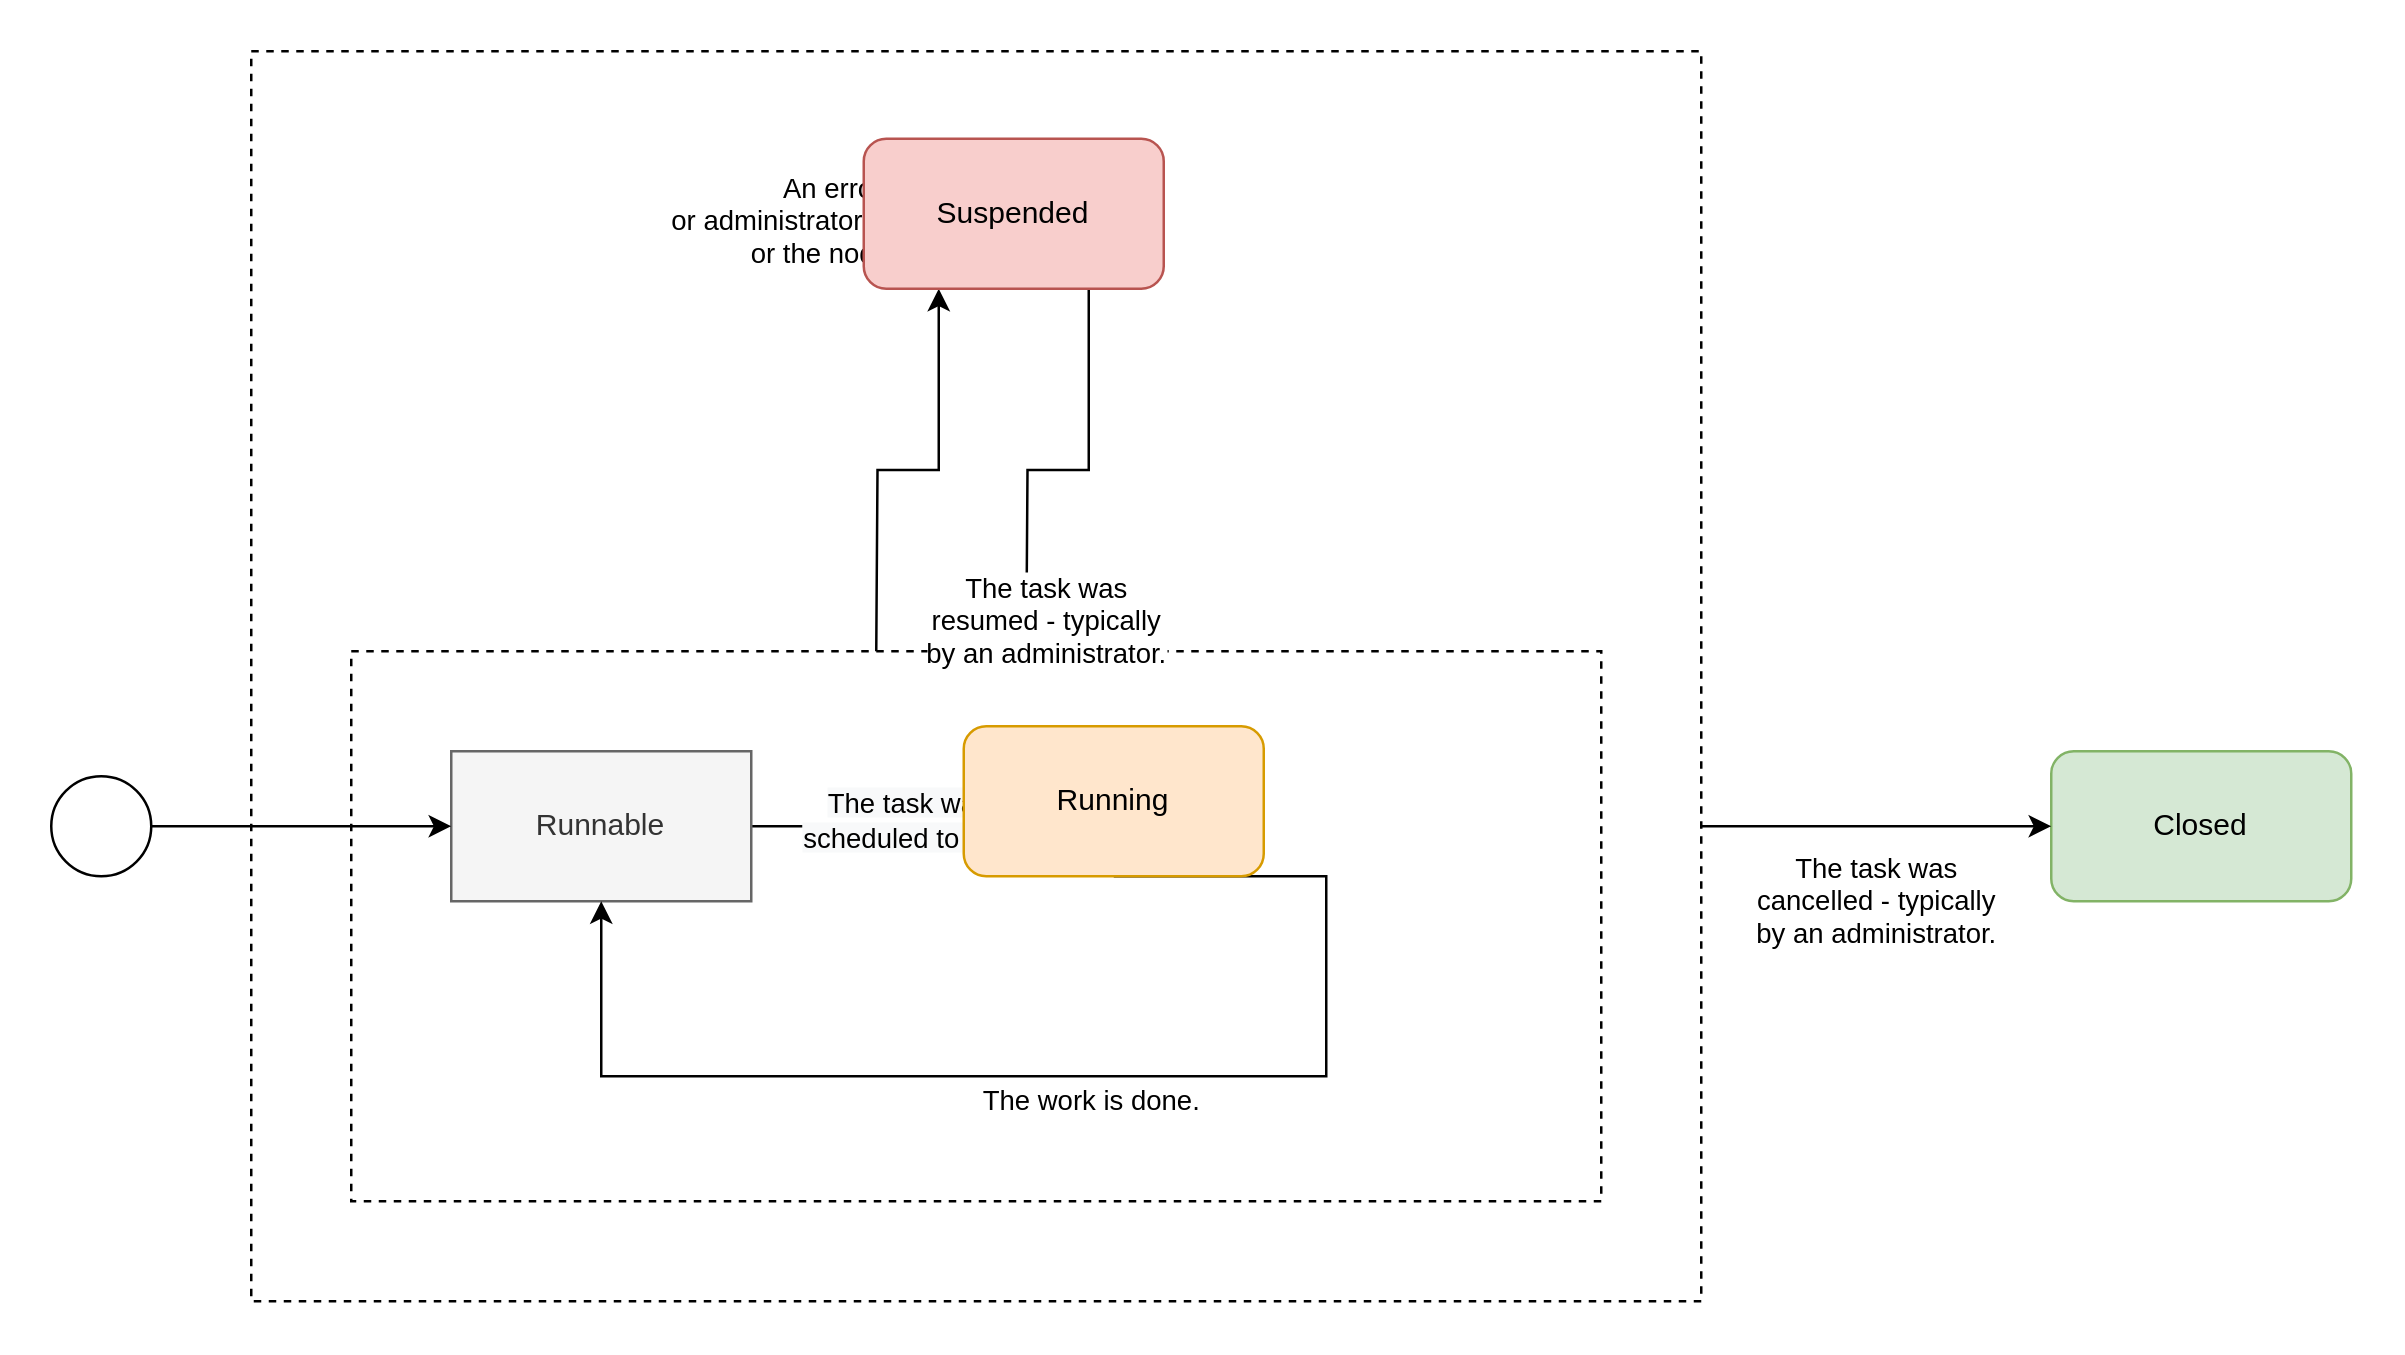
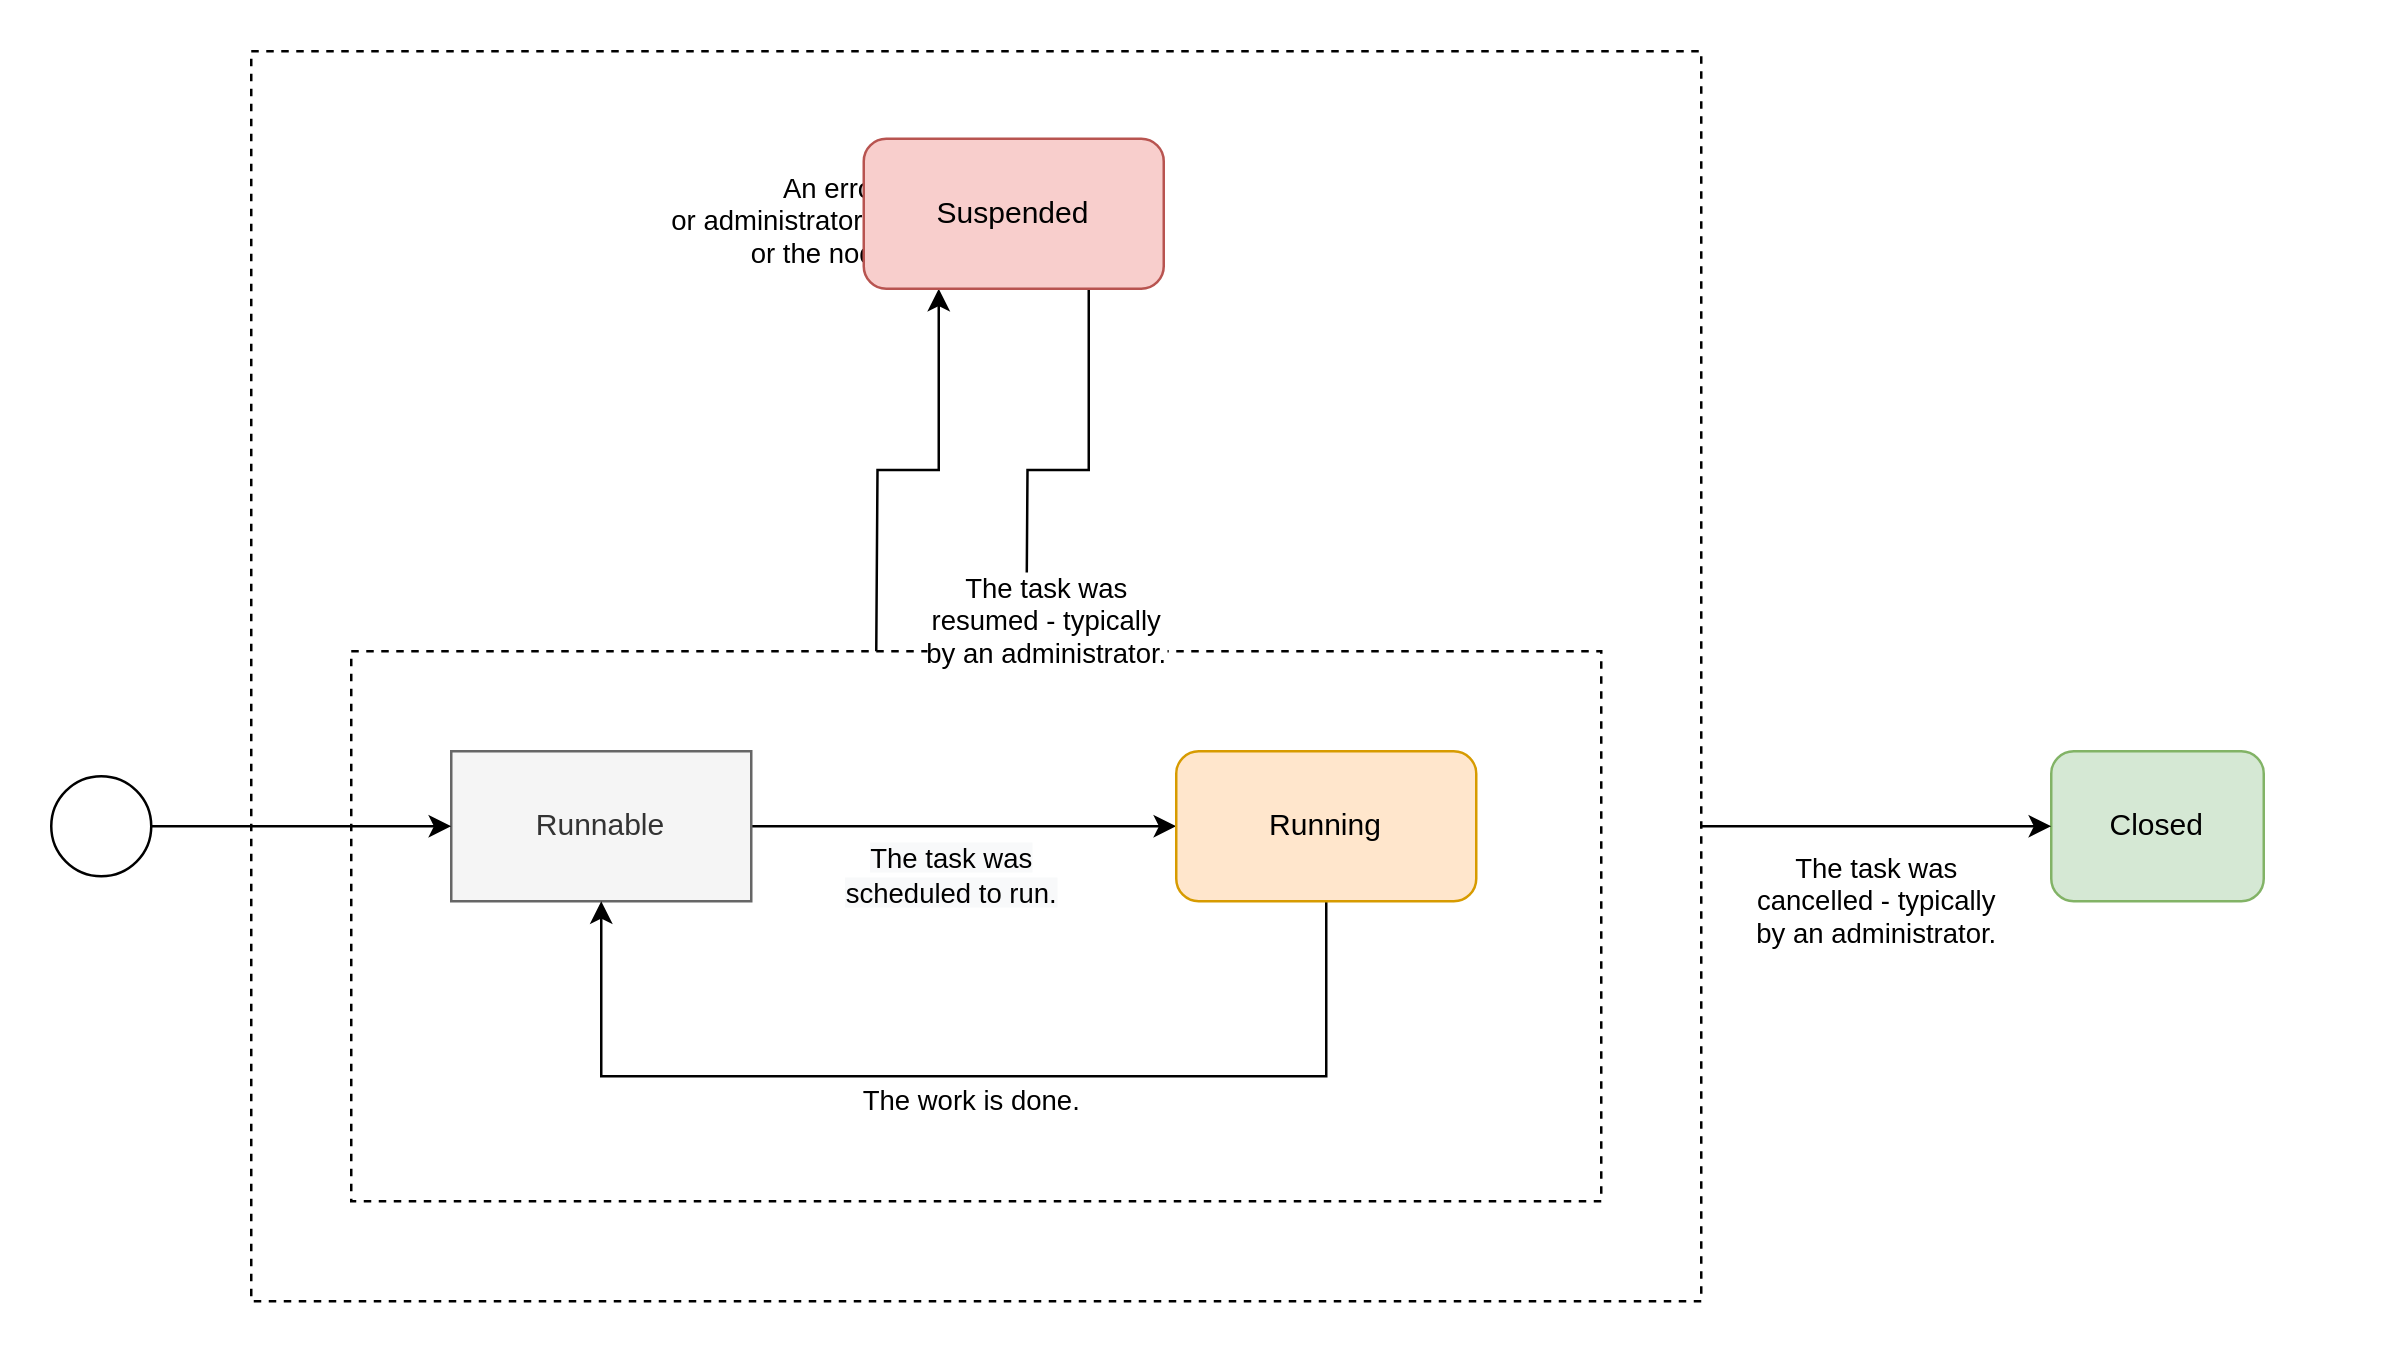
(1114, 801) -> (1326, 826)
(2201, 826) -> (2158, 826)
